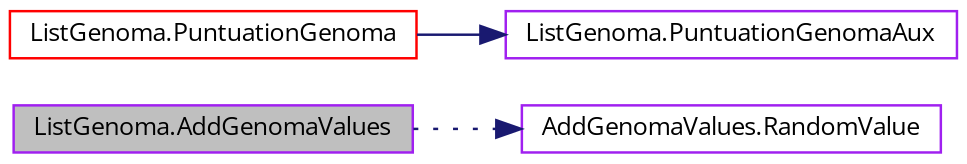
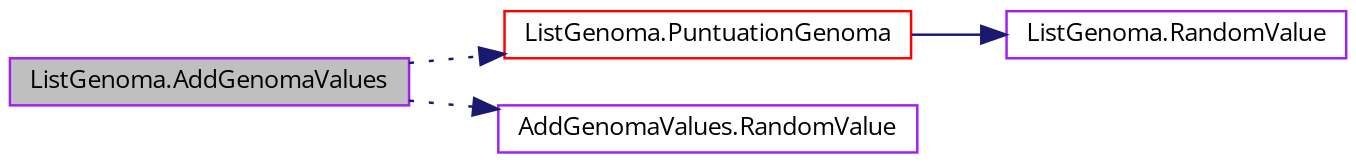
(731, 35) -> (1176, 35)
none -> (444, 60)
